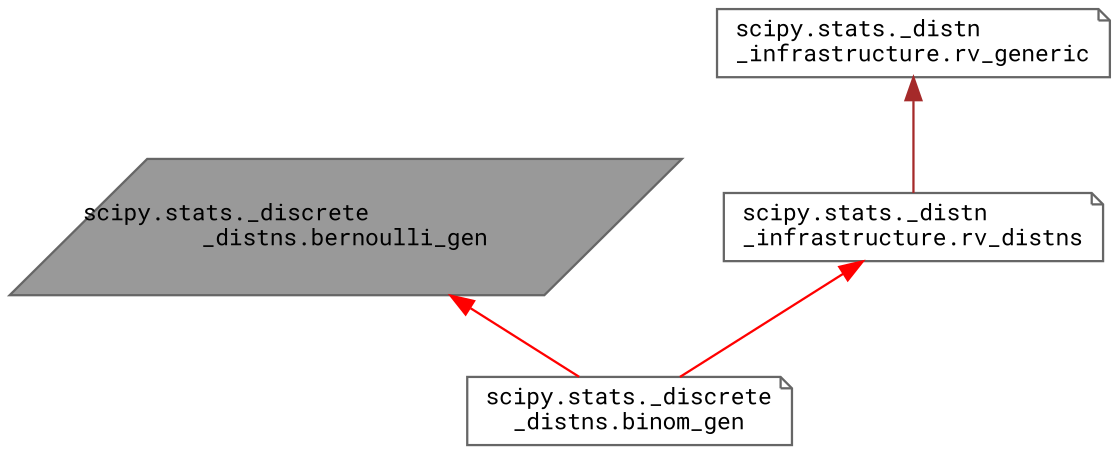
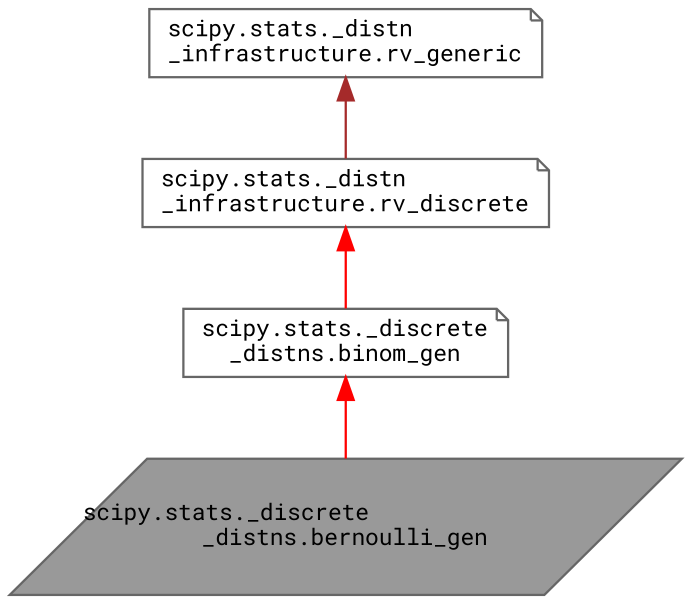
(913, 227) -> (346, 193)
(525, 343) -> (346, 430)
